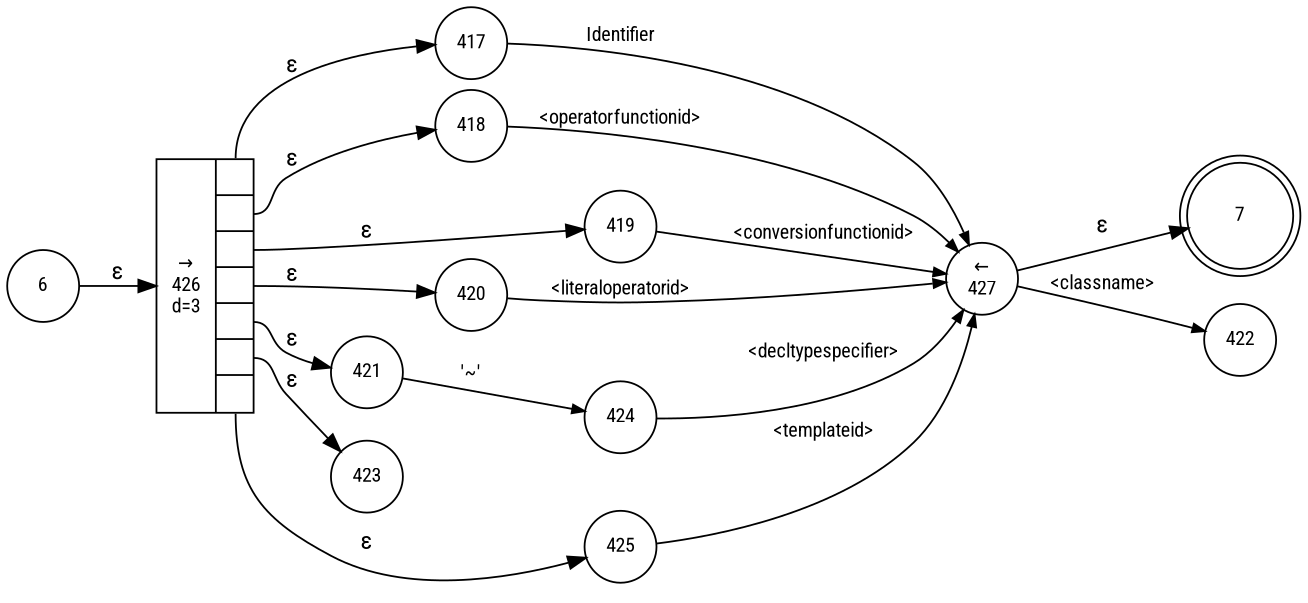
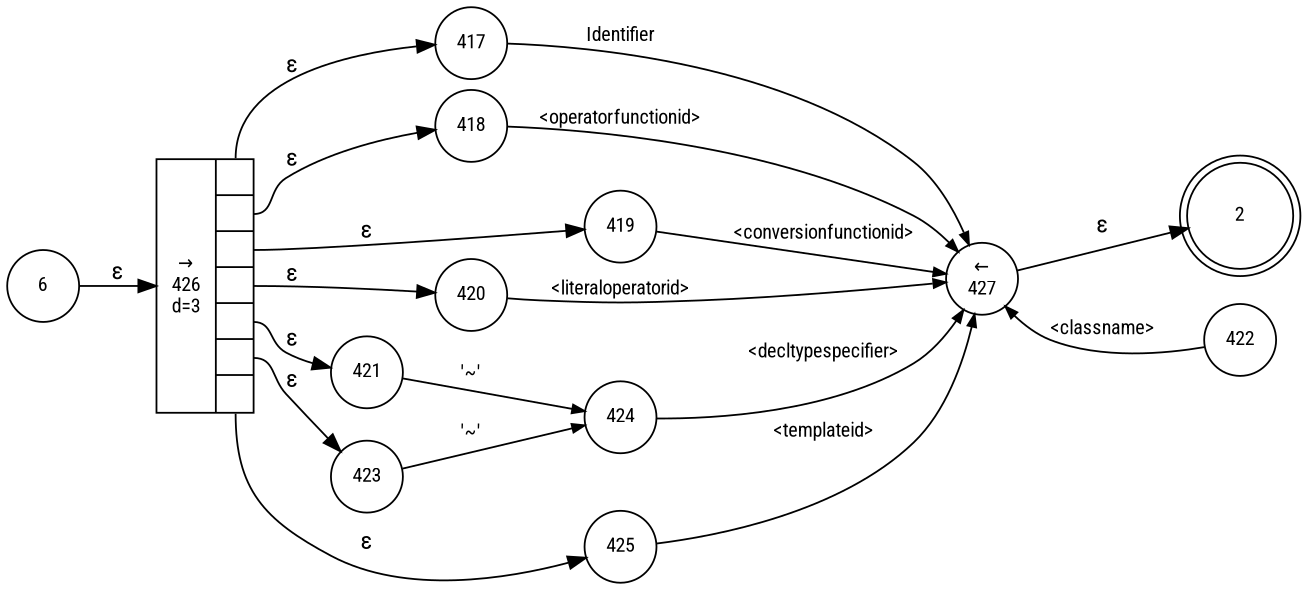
(1240, 216) -> (1240, 216)
(1105, 306) -> (1105, 352)
none -> (487, 448)
